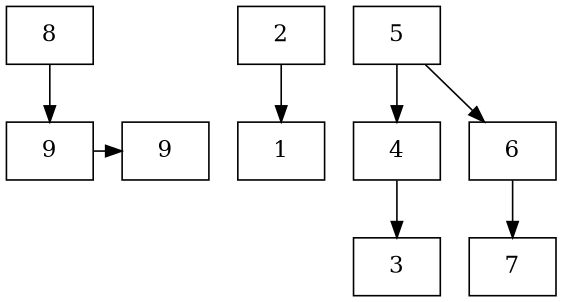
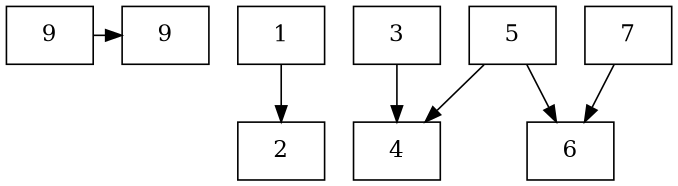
(50, 35) -> none
(281, 85) -> (281, 85)
(397, 201) -> (397, 85)
(513, 201) -> (603, 86)
